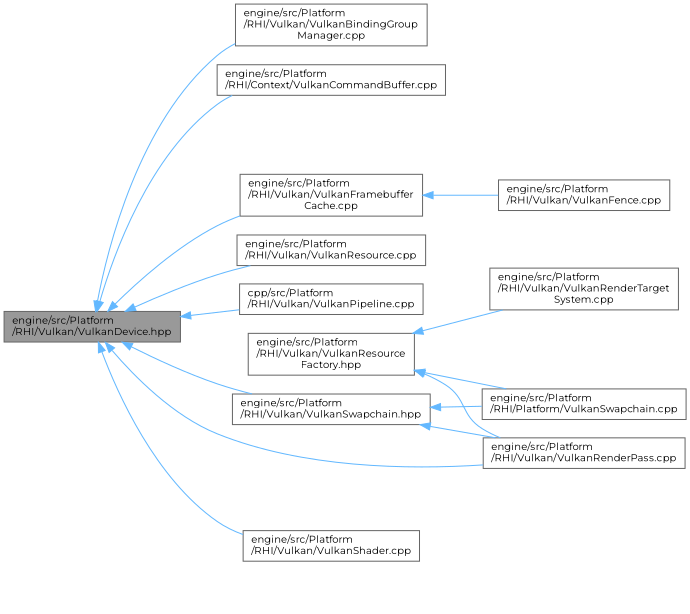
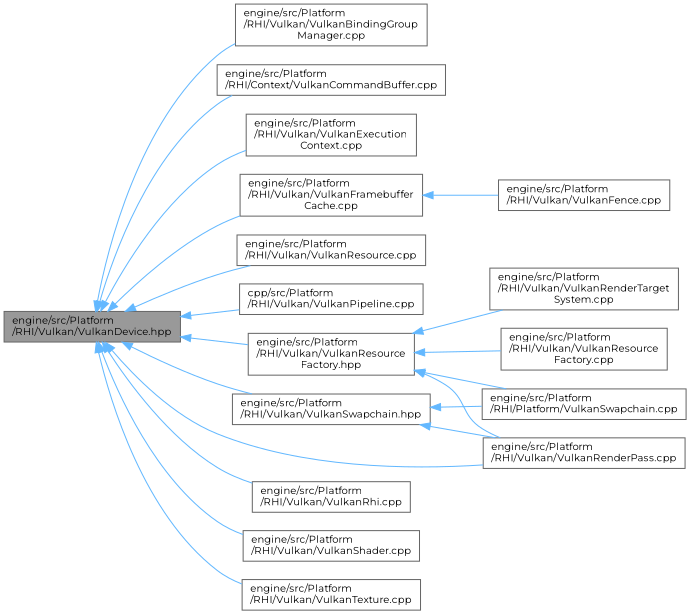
none -> (331, 135)
none -> (219, 341)
none -> (584, 349)
none -> (331, 497)
none -> (331, 595)
